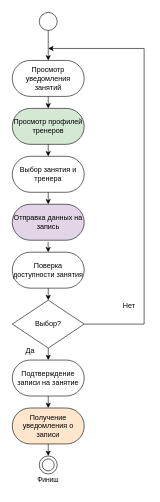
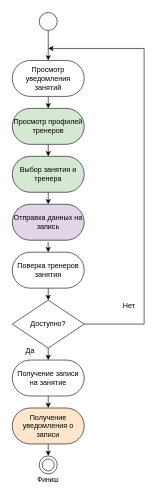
(48, 174) -> (48, 174)
(48, 270) -> (48, 270)
(48, 324) -> (48, 324)
(48, 378) -> (48, 378)
